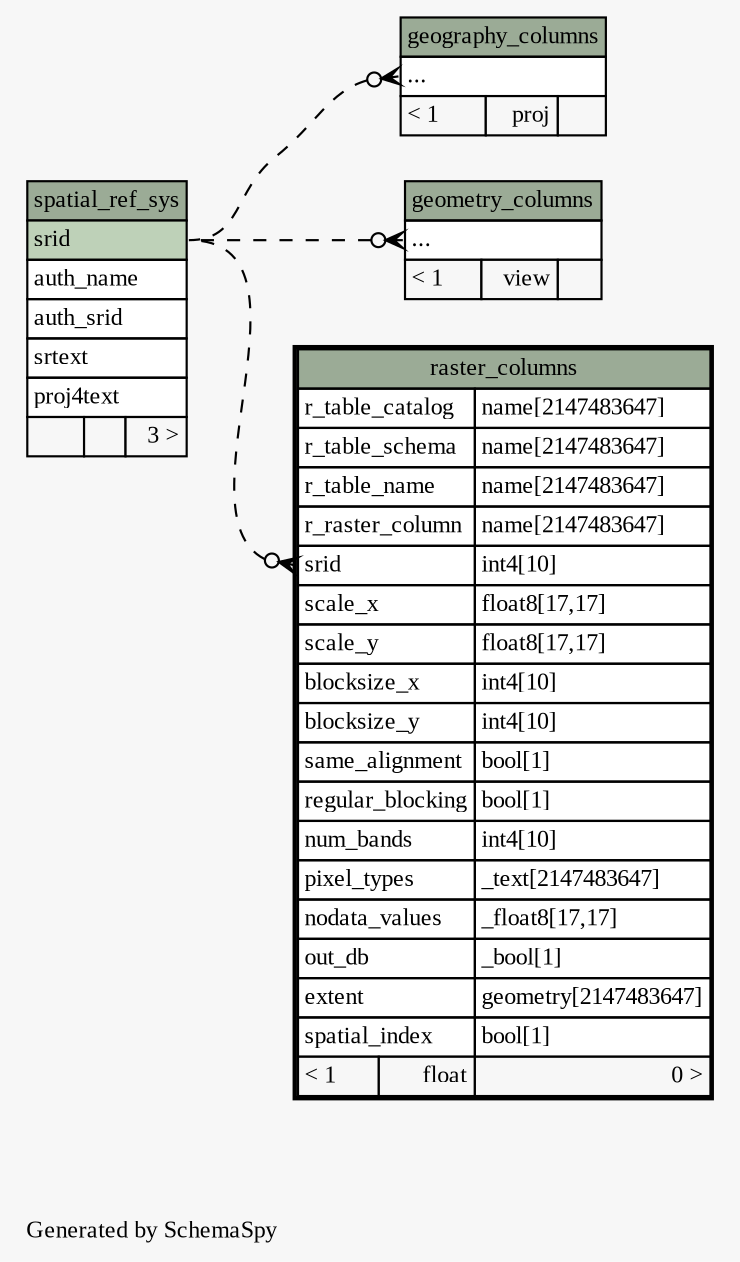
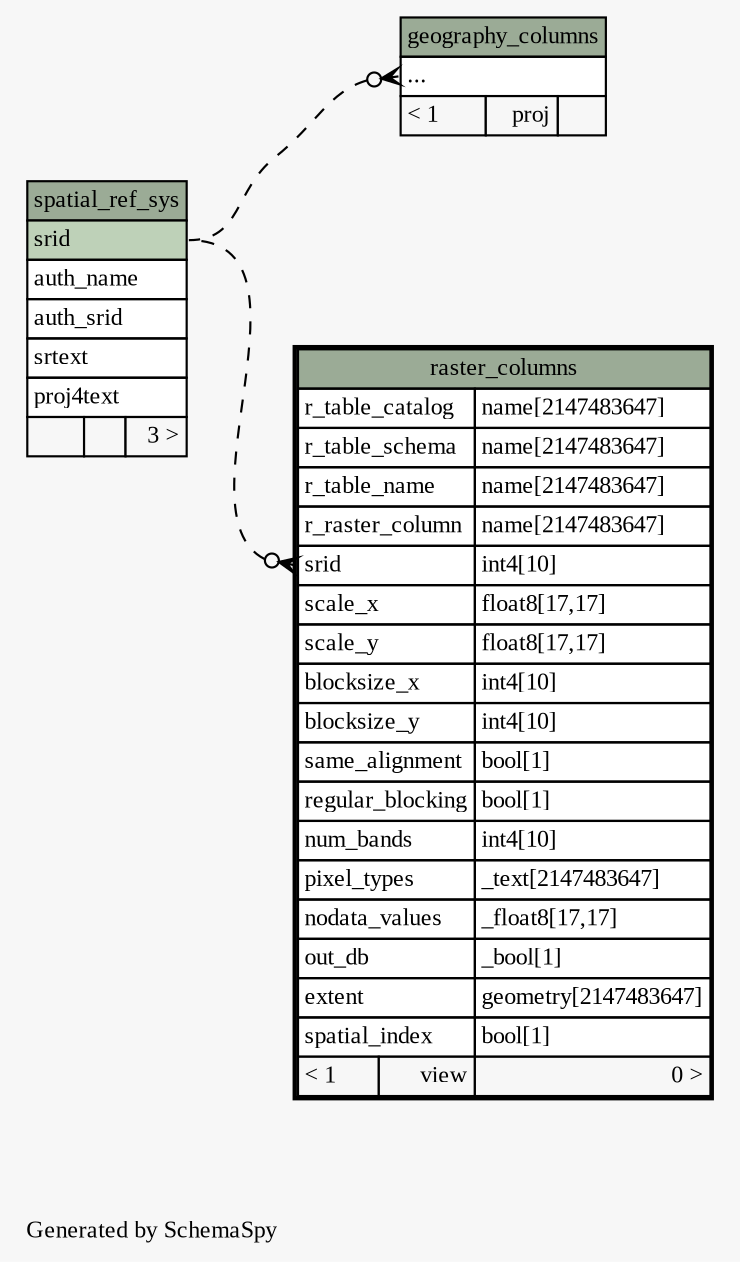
(503, 240) -> none
(445, 1075) -> (444, 1075)
